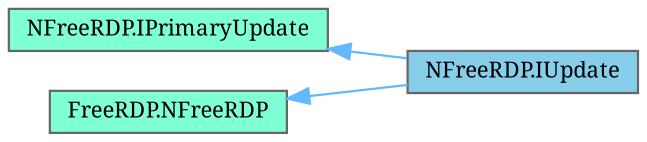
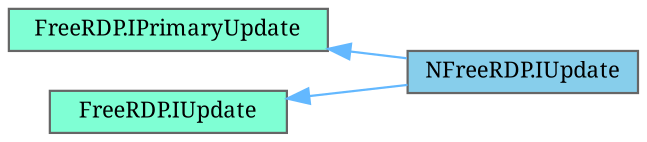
(168, 30) -> (168, 30)
(168, 112) -> (168, 112)
